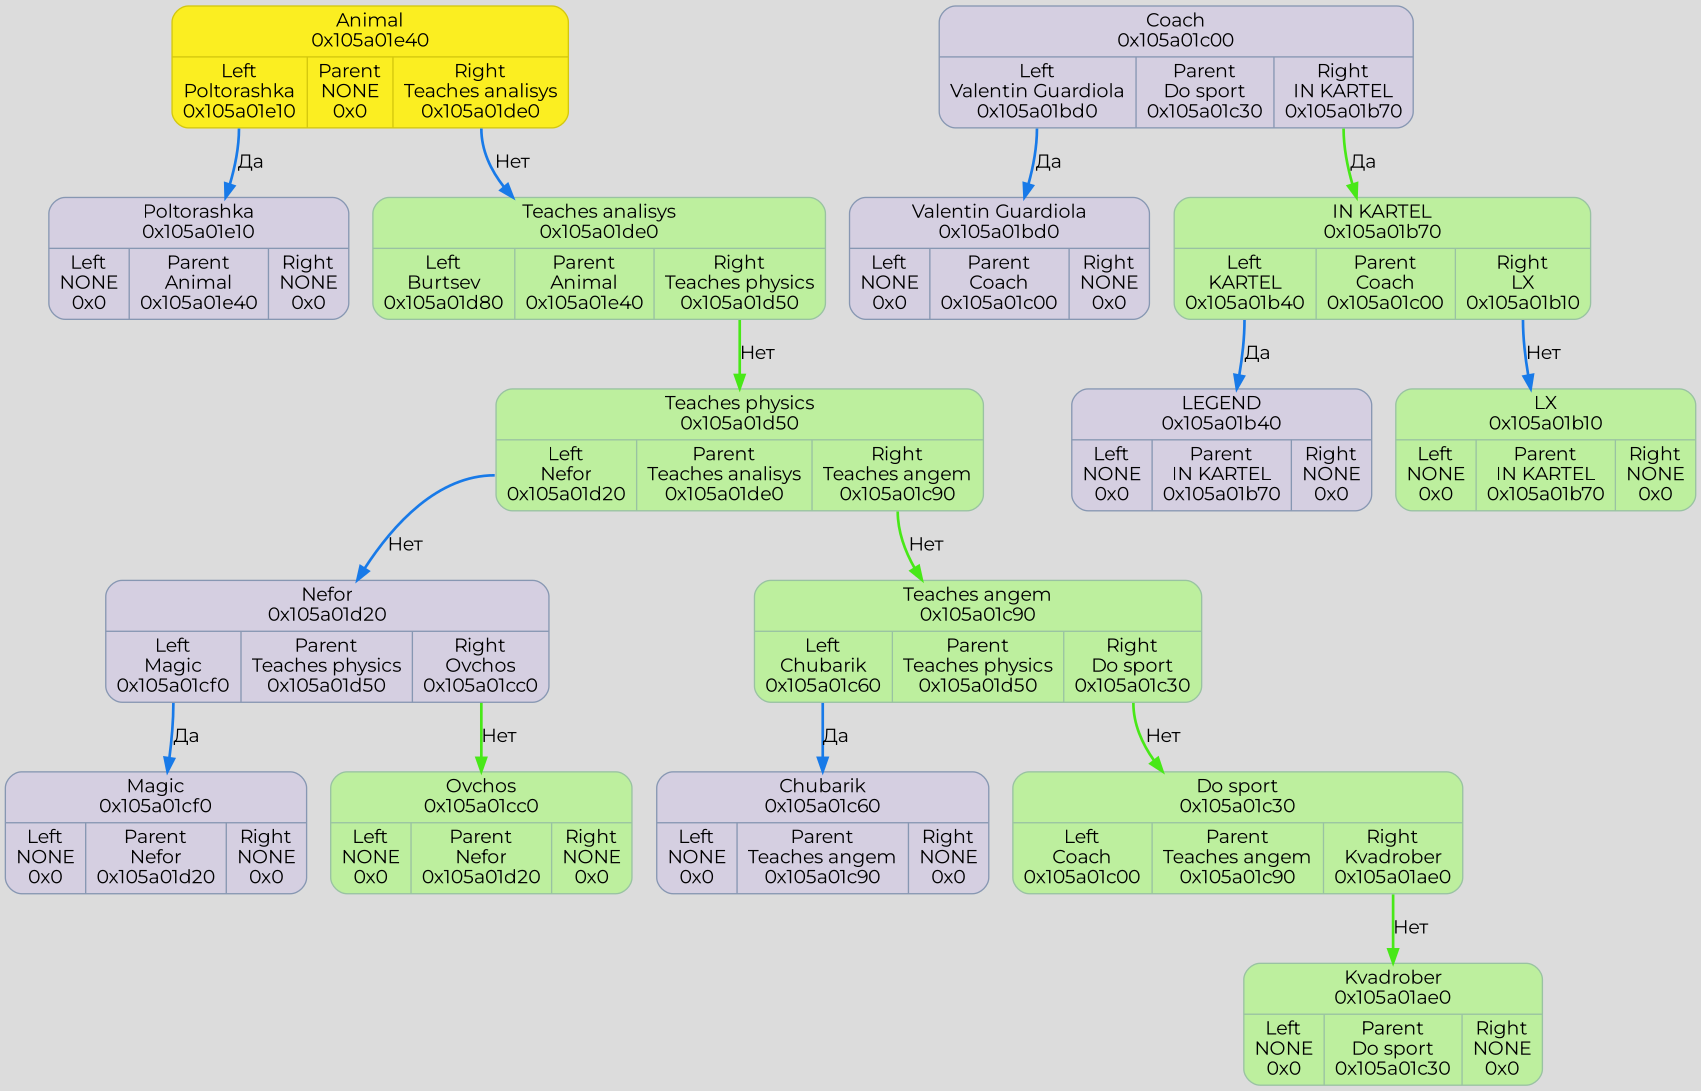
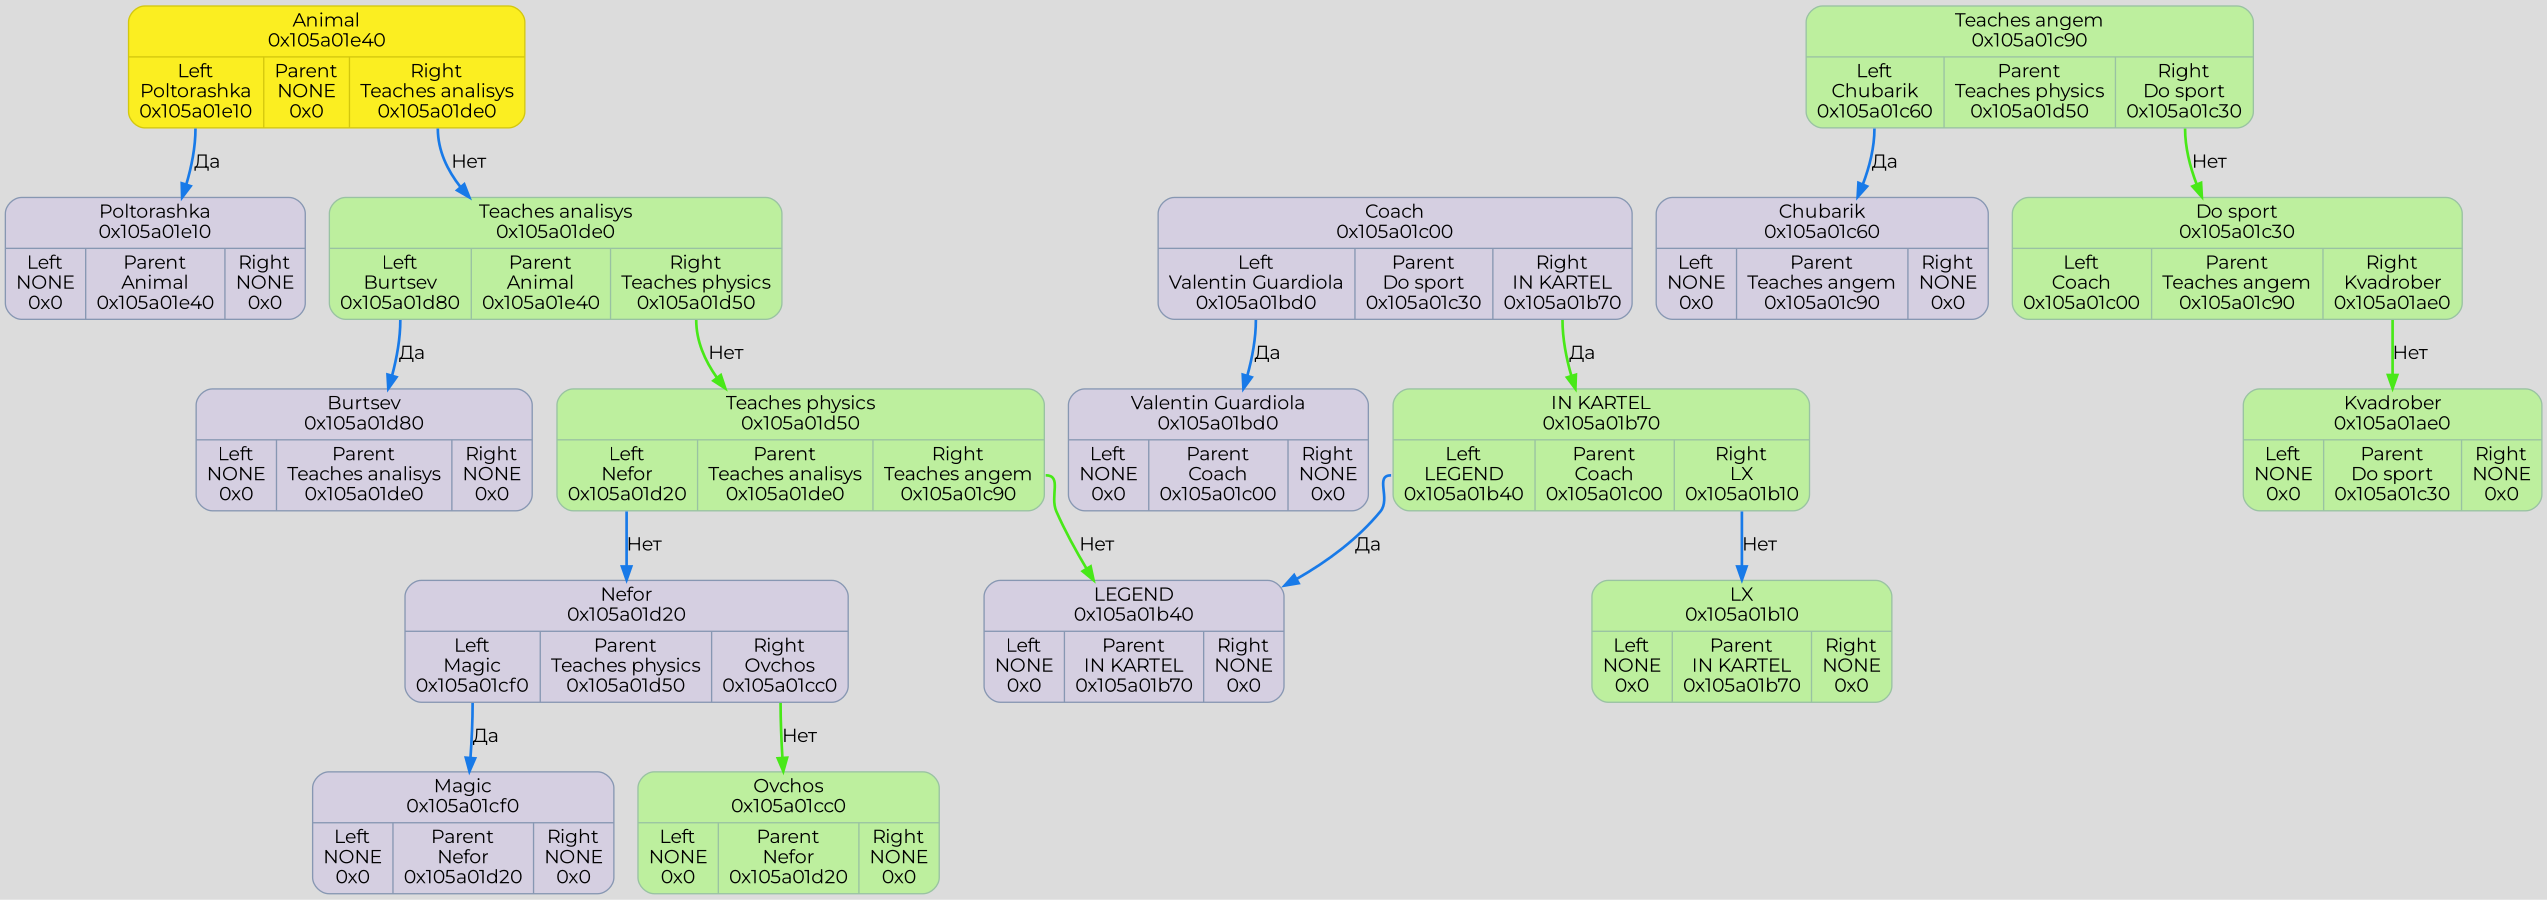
(1245, 283) -> (1464, 475)
none -> (364, 450)
(903, 541) -> (1061, 522)
